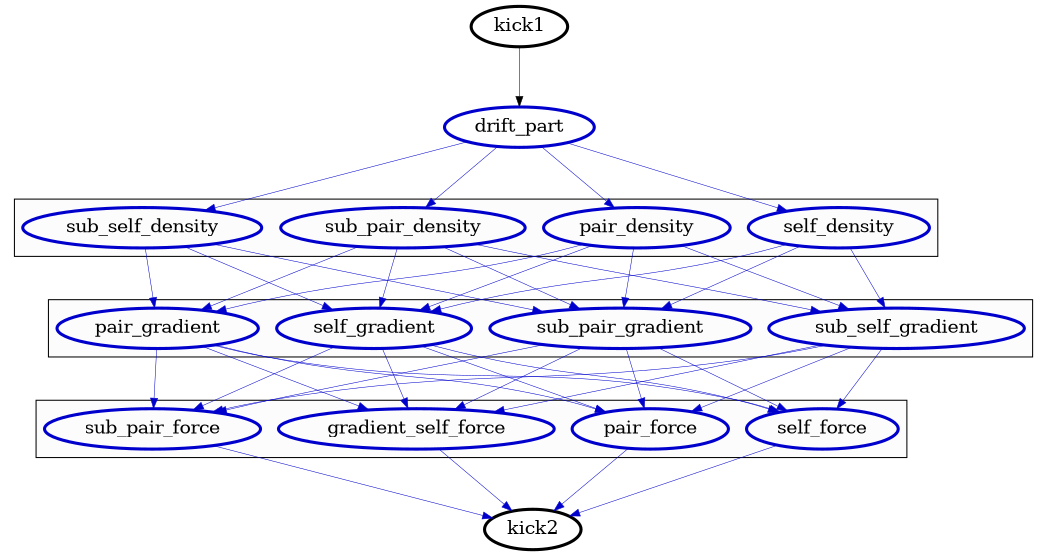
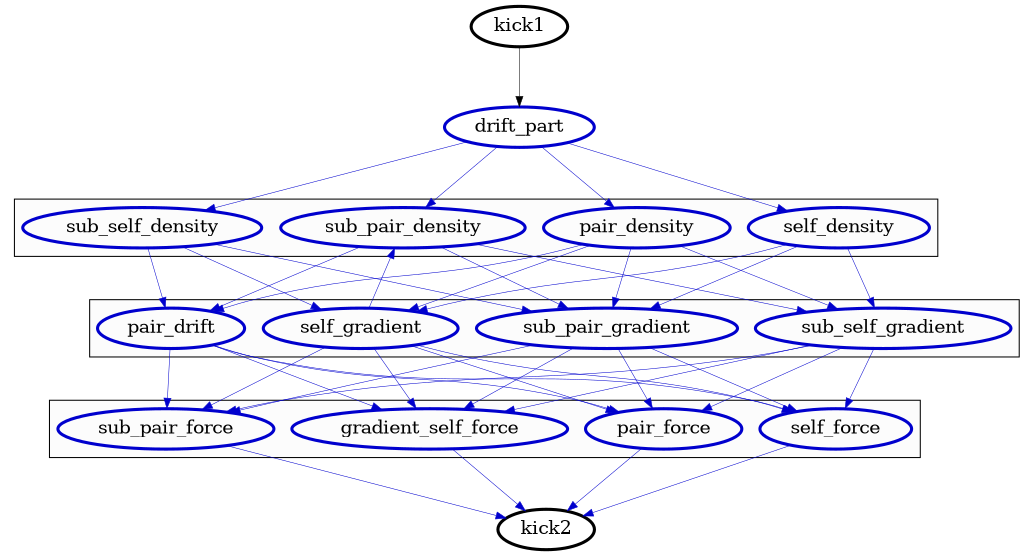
(390, 273) -> (378, 287)
(158, 328) -> (171, 328)
